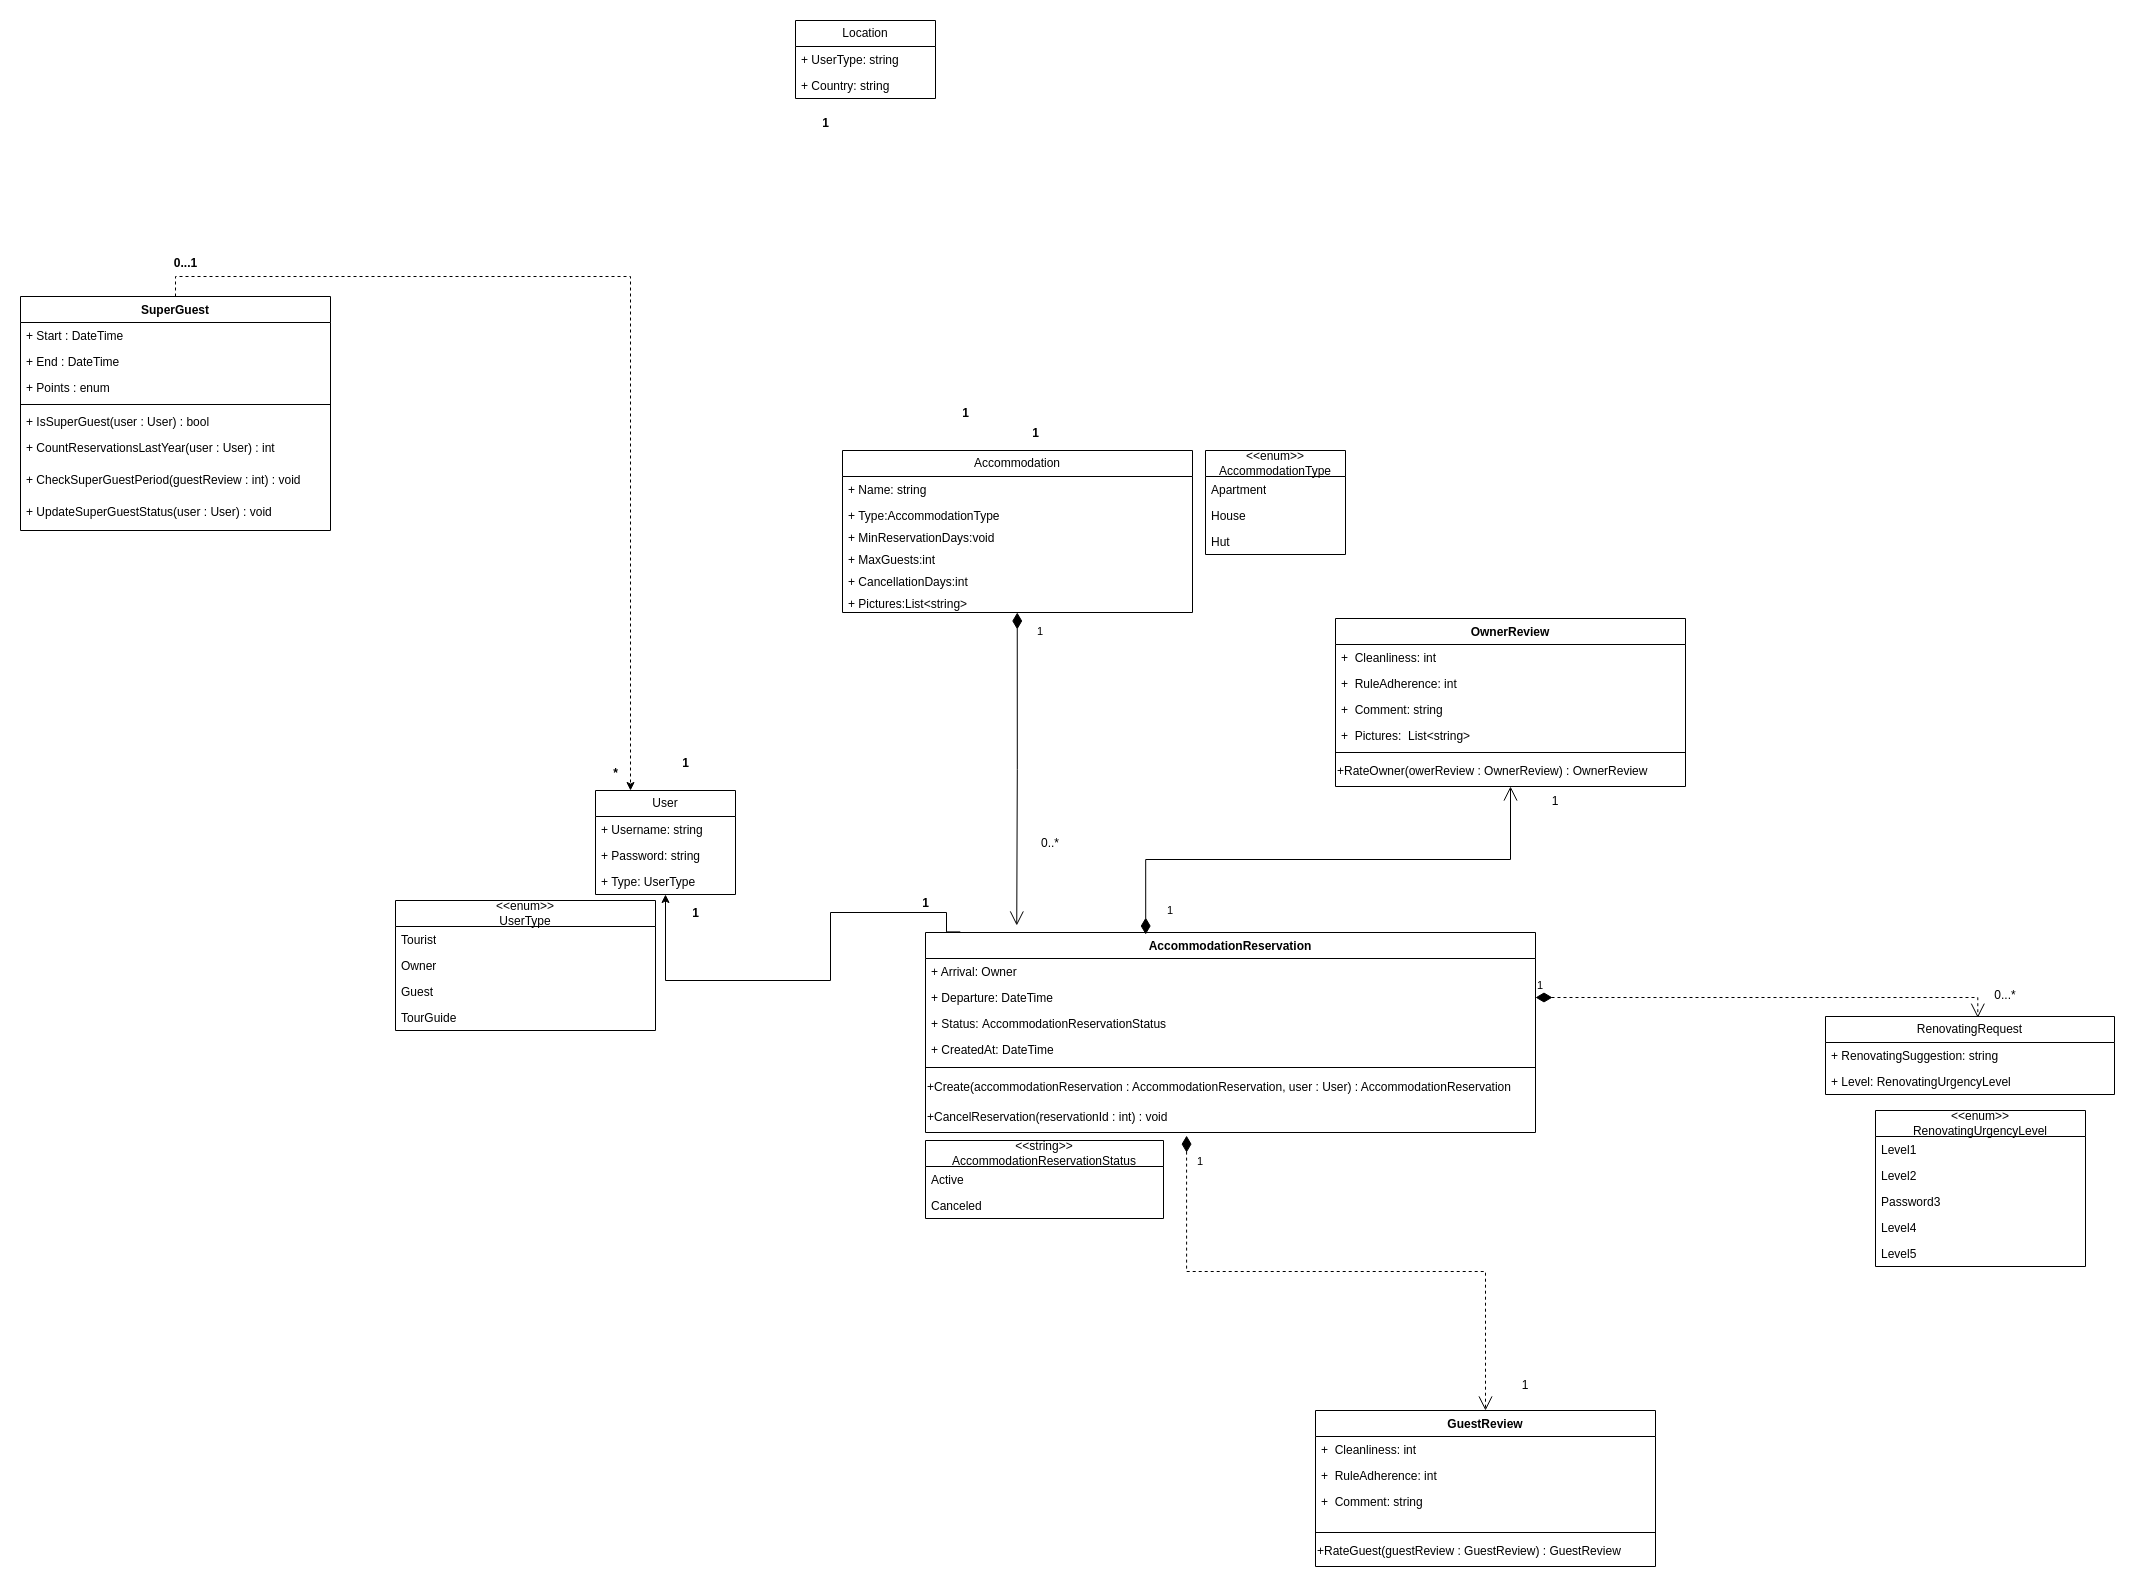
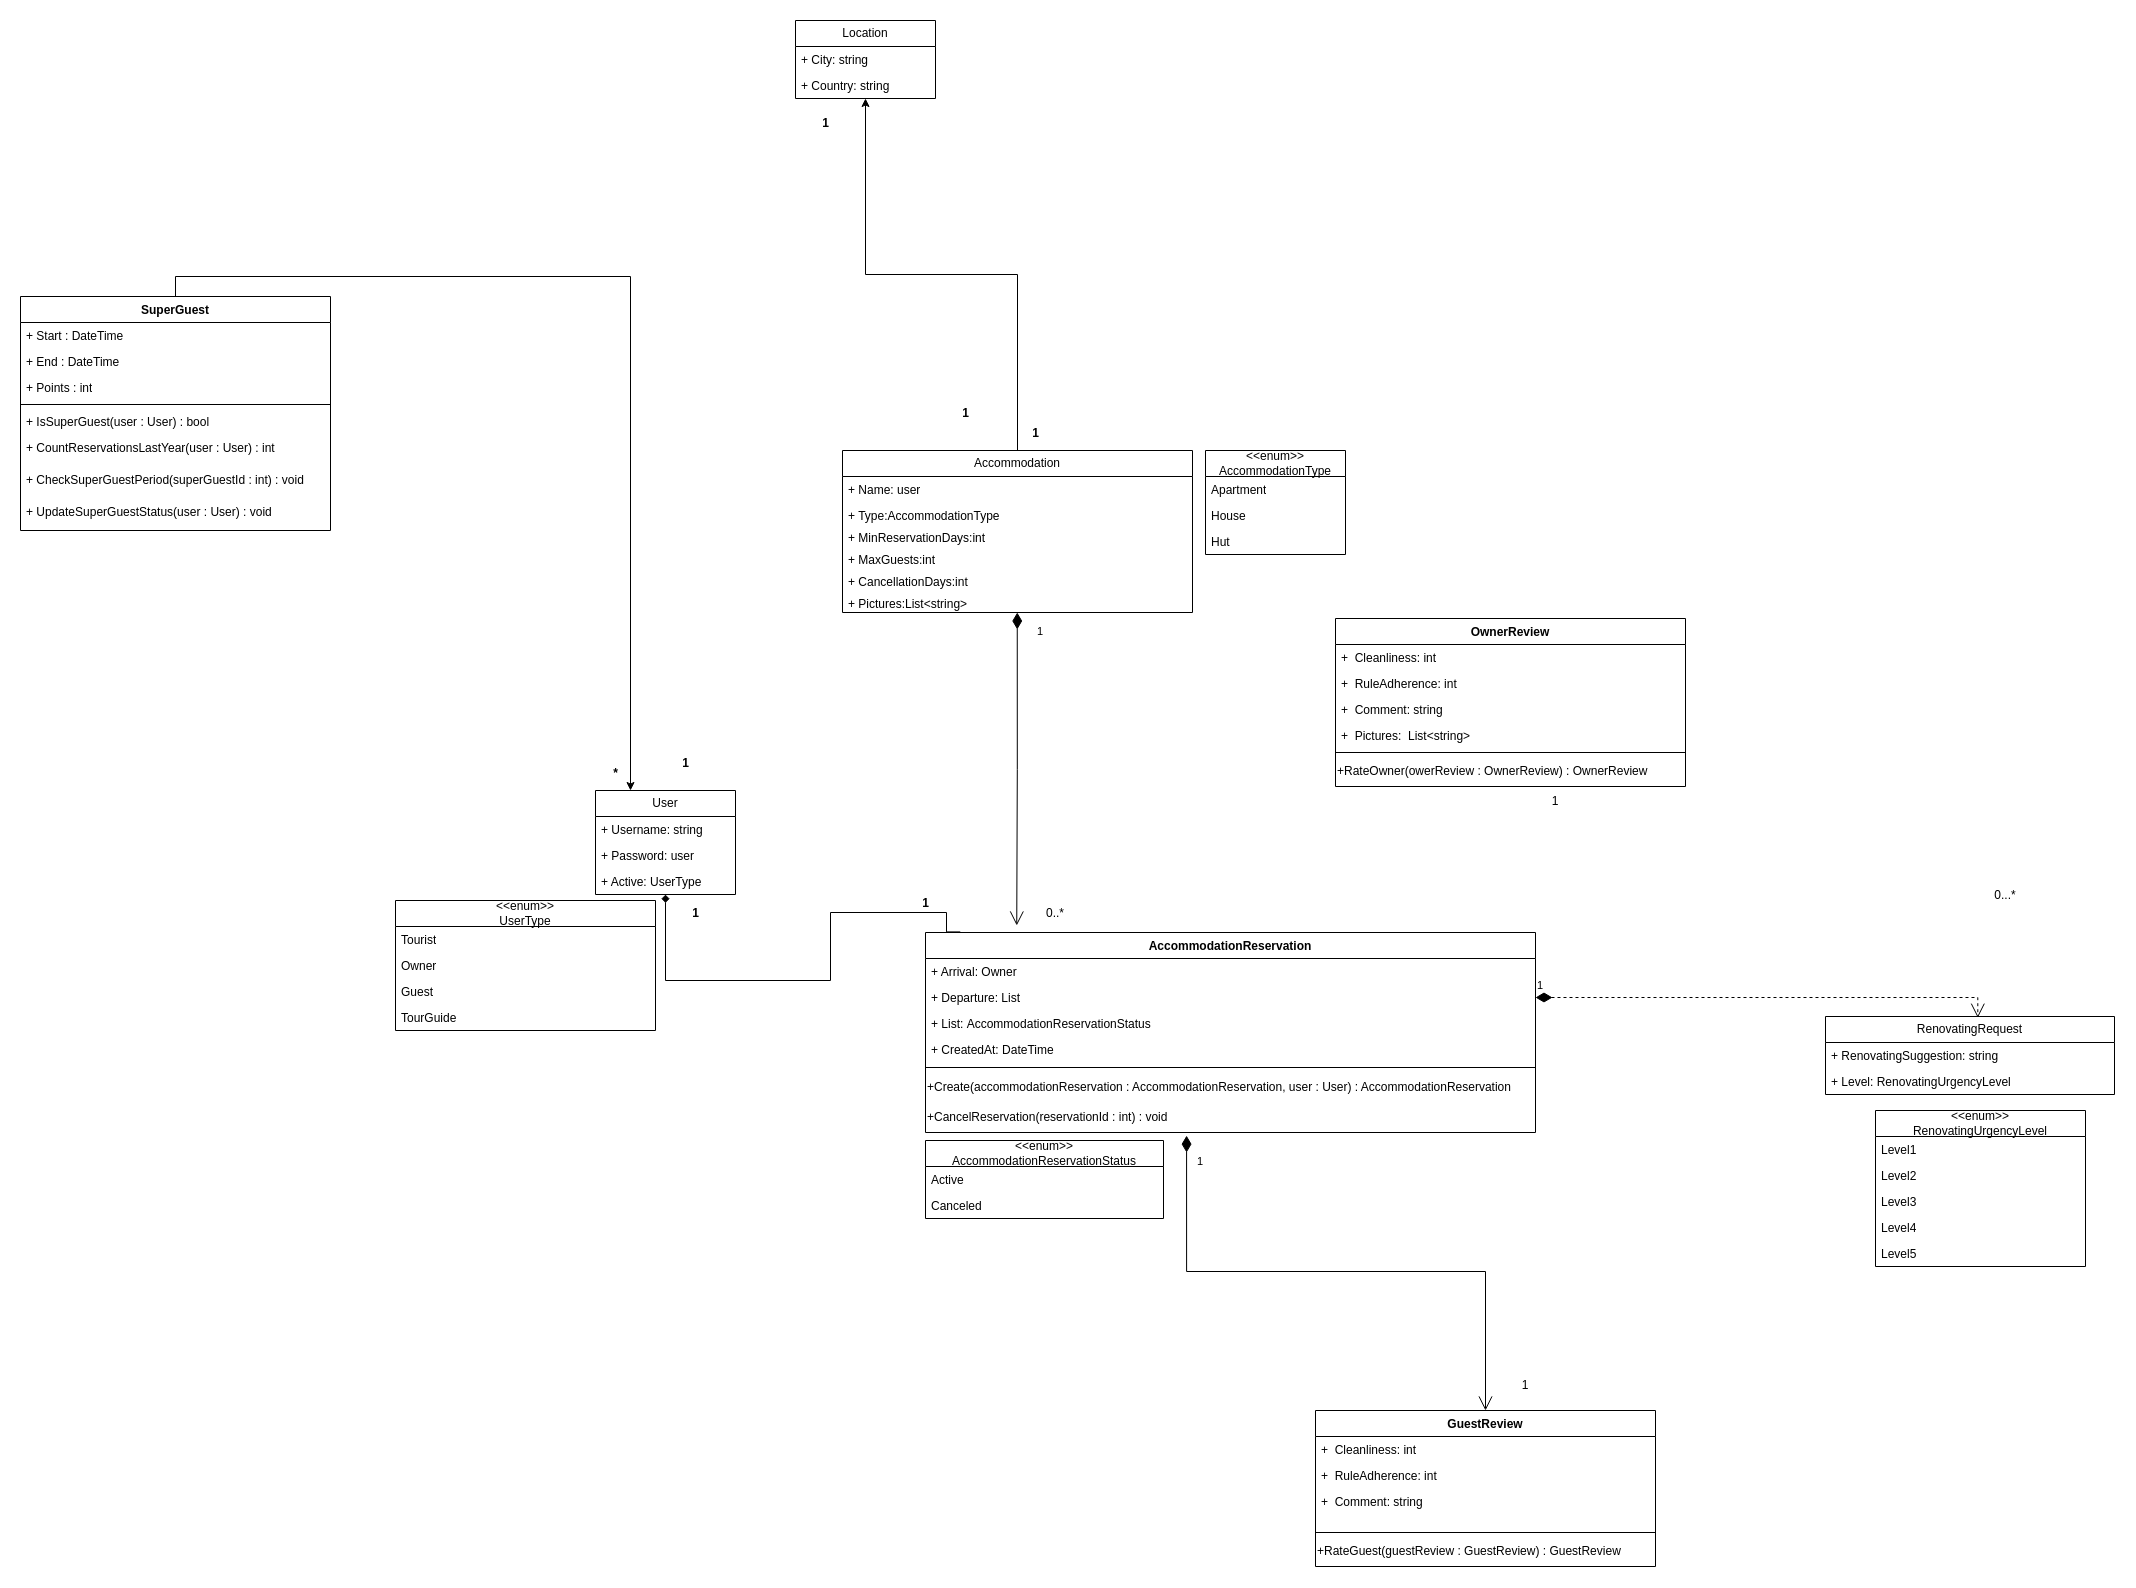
(856, 61) -> (841, 61)
(186, 264) -> none
none -> (945, 275)
(631, 294) -> (631, 294)
(69, 389) -> (64, 389)
(174, 481) -> (177, 488)
(889, 491) -> (884, 491)
(925, 539) -> (921, 539)
(1051, 844) -> (1056, 914)
(656, 857) -> (651, 857)
(1333, 860) -> none
(652, 883) -> (657, 883)
(666, 903) -> (666, 903)
(2006, 996) -> (2006, 896)
(996, 999) -> (982, 999)
(1060, 1025) -> (1051, 1025)
(1045, 1154) -> (1045, 1154)
(1912, 1203) -> (1900, 1203)
(1344, 1272) -> (1344, 1272)
